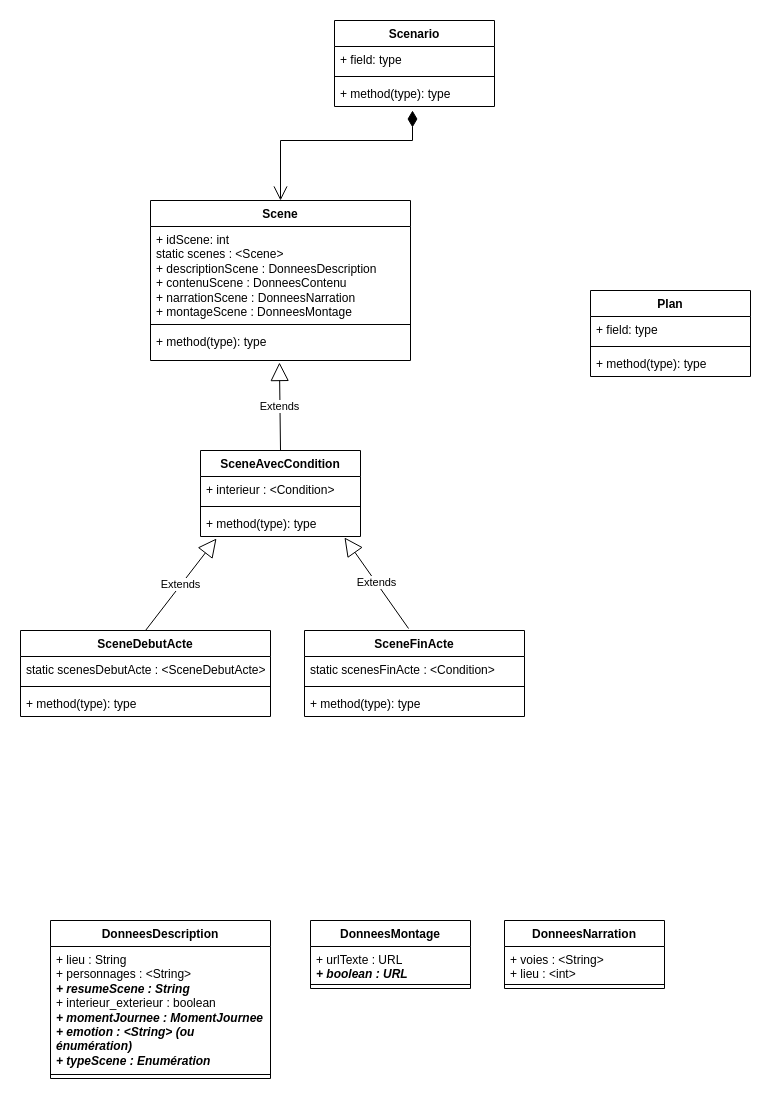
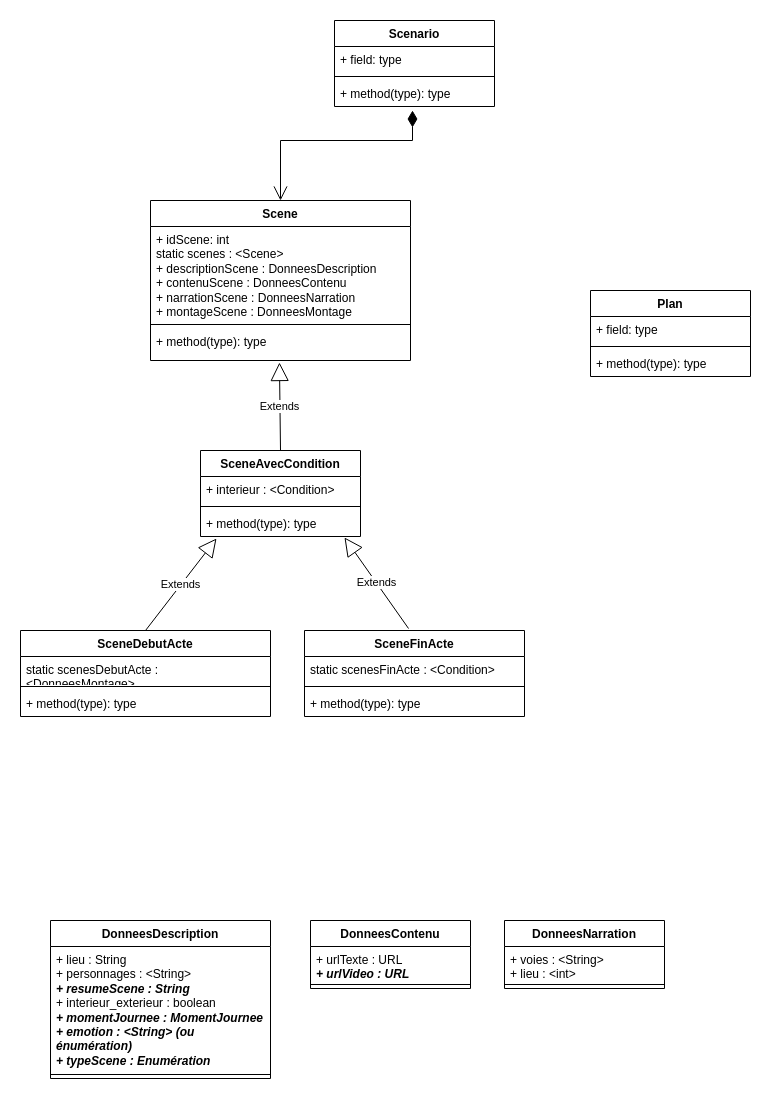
(147, 678) -> (147, 678)
(391, 935) -> (391, 935)
(362, 968) -> (362, 968)
